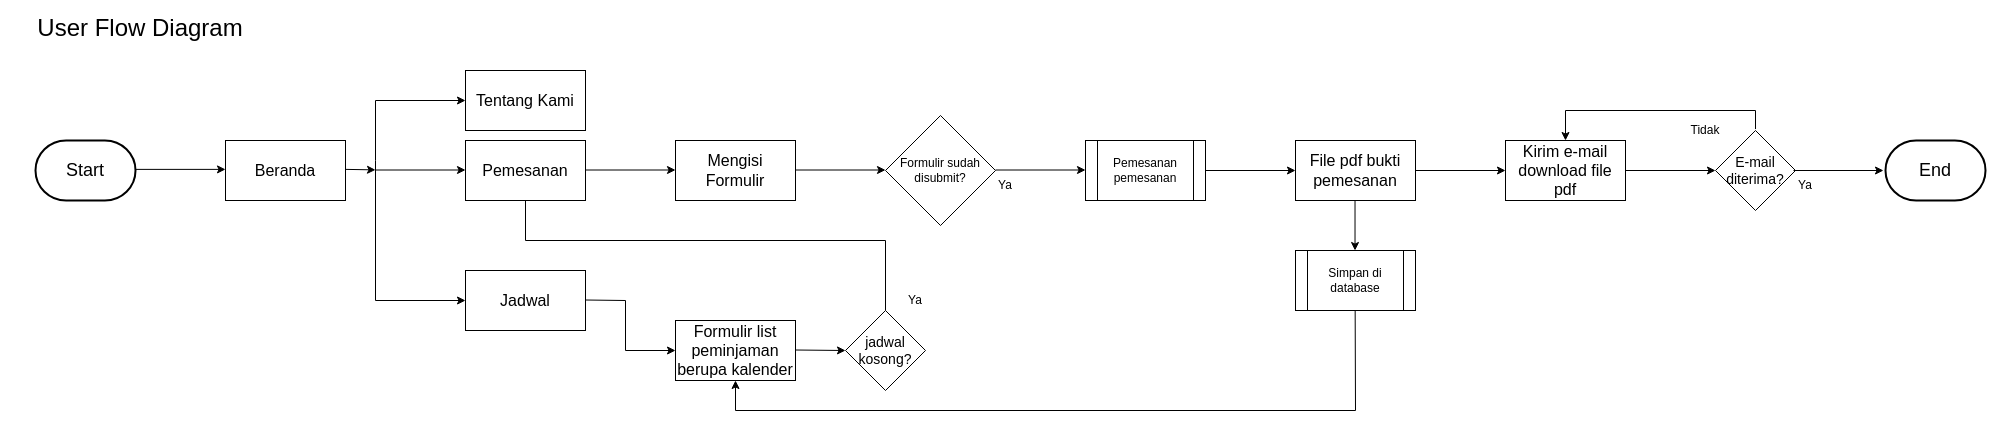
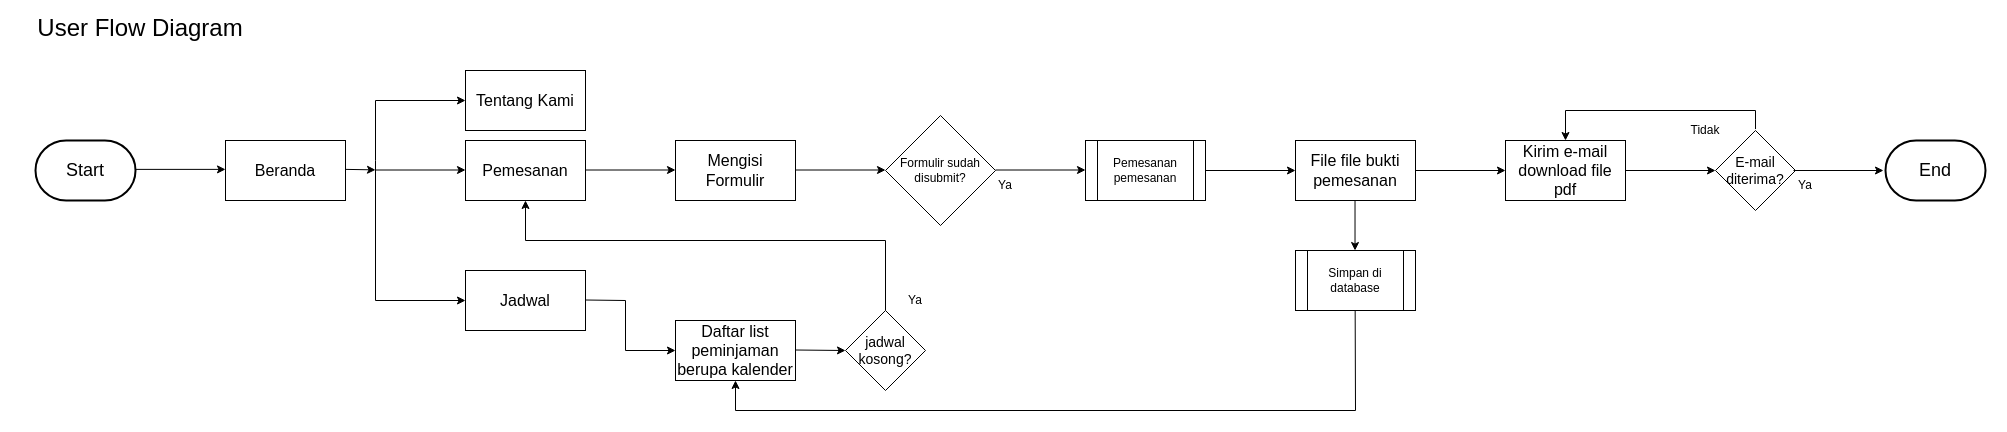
(1356, 171) -> (1356, 171)
(526, 207) -> (526, 209)
(736, 351) -> (736, 351)
